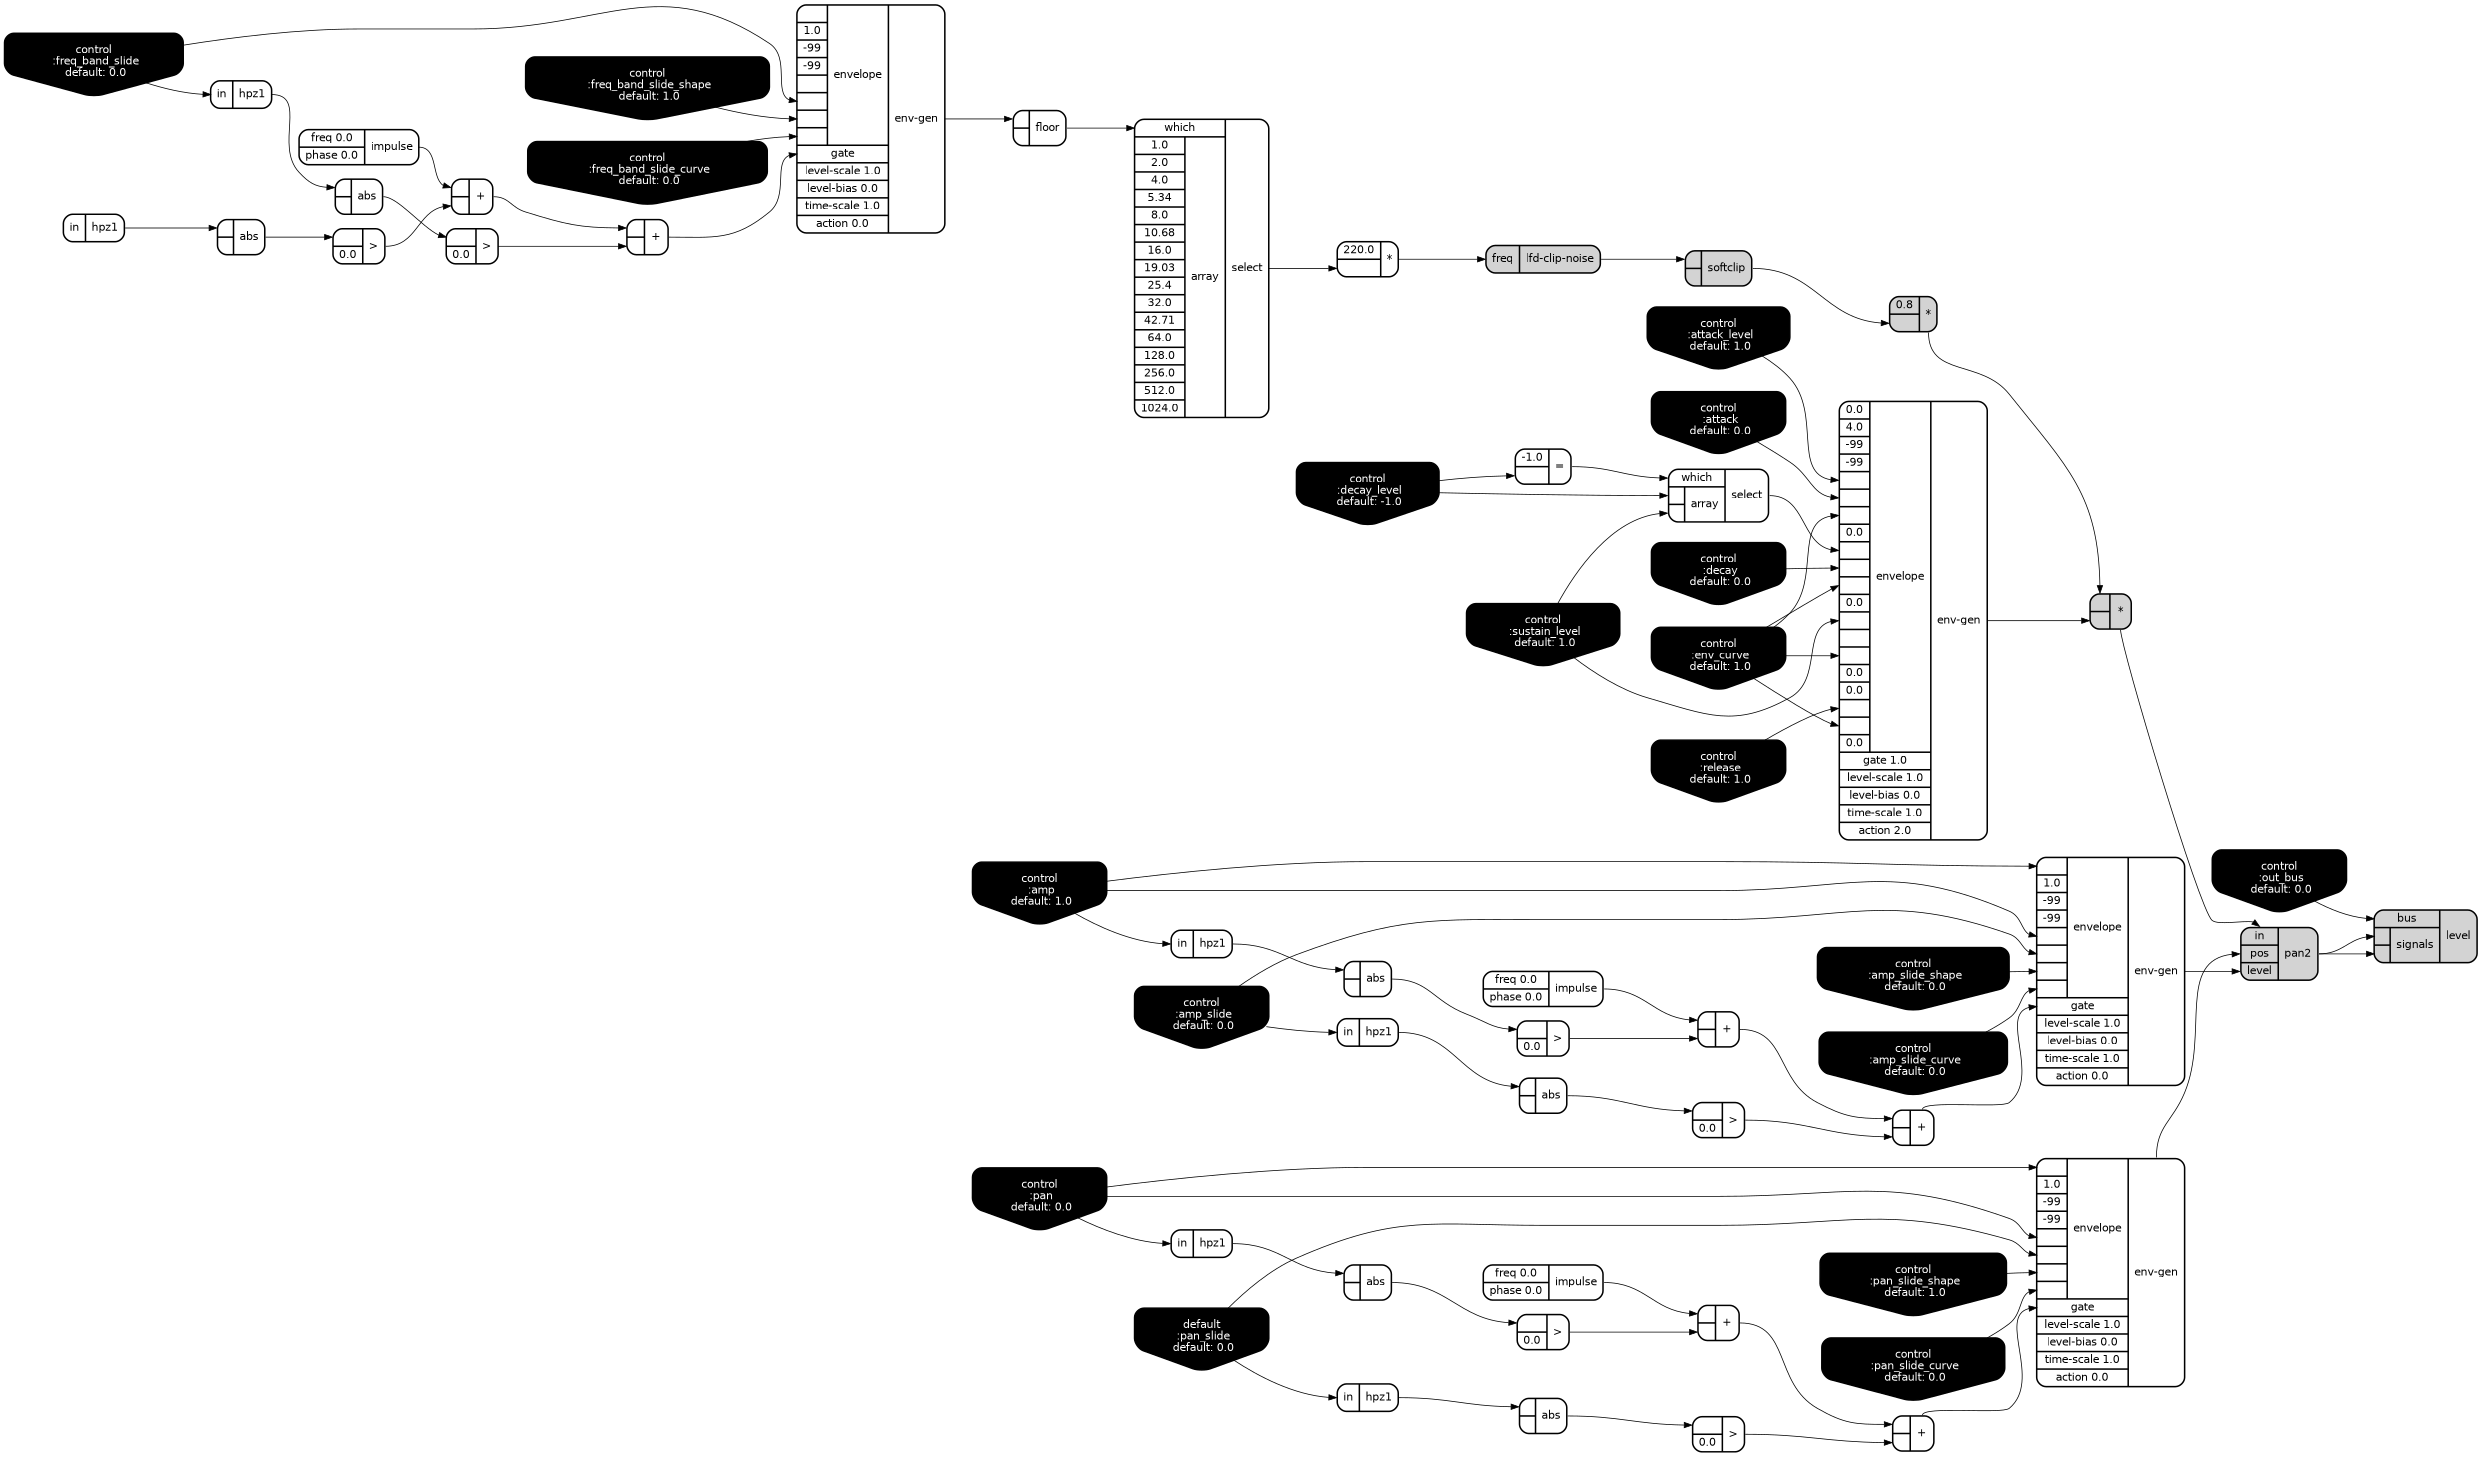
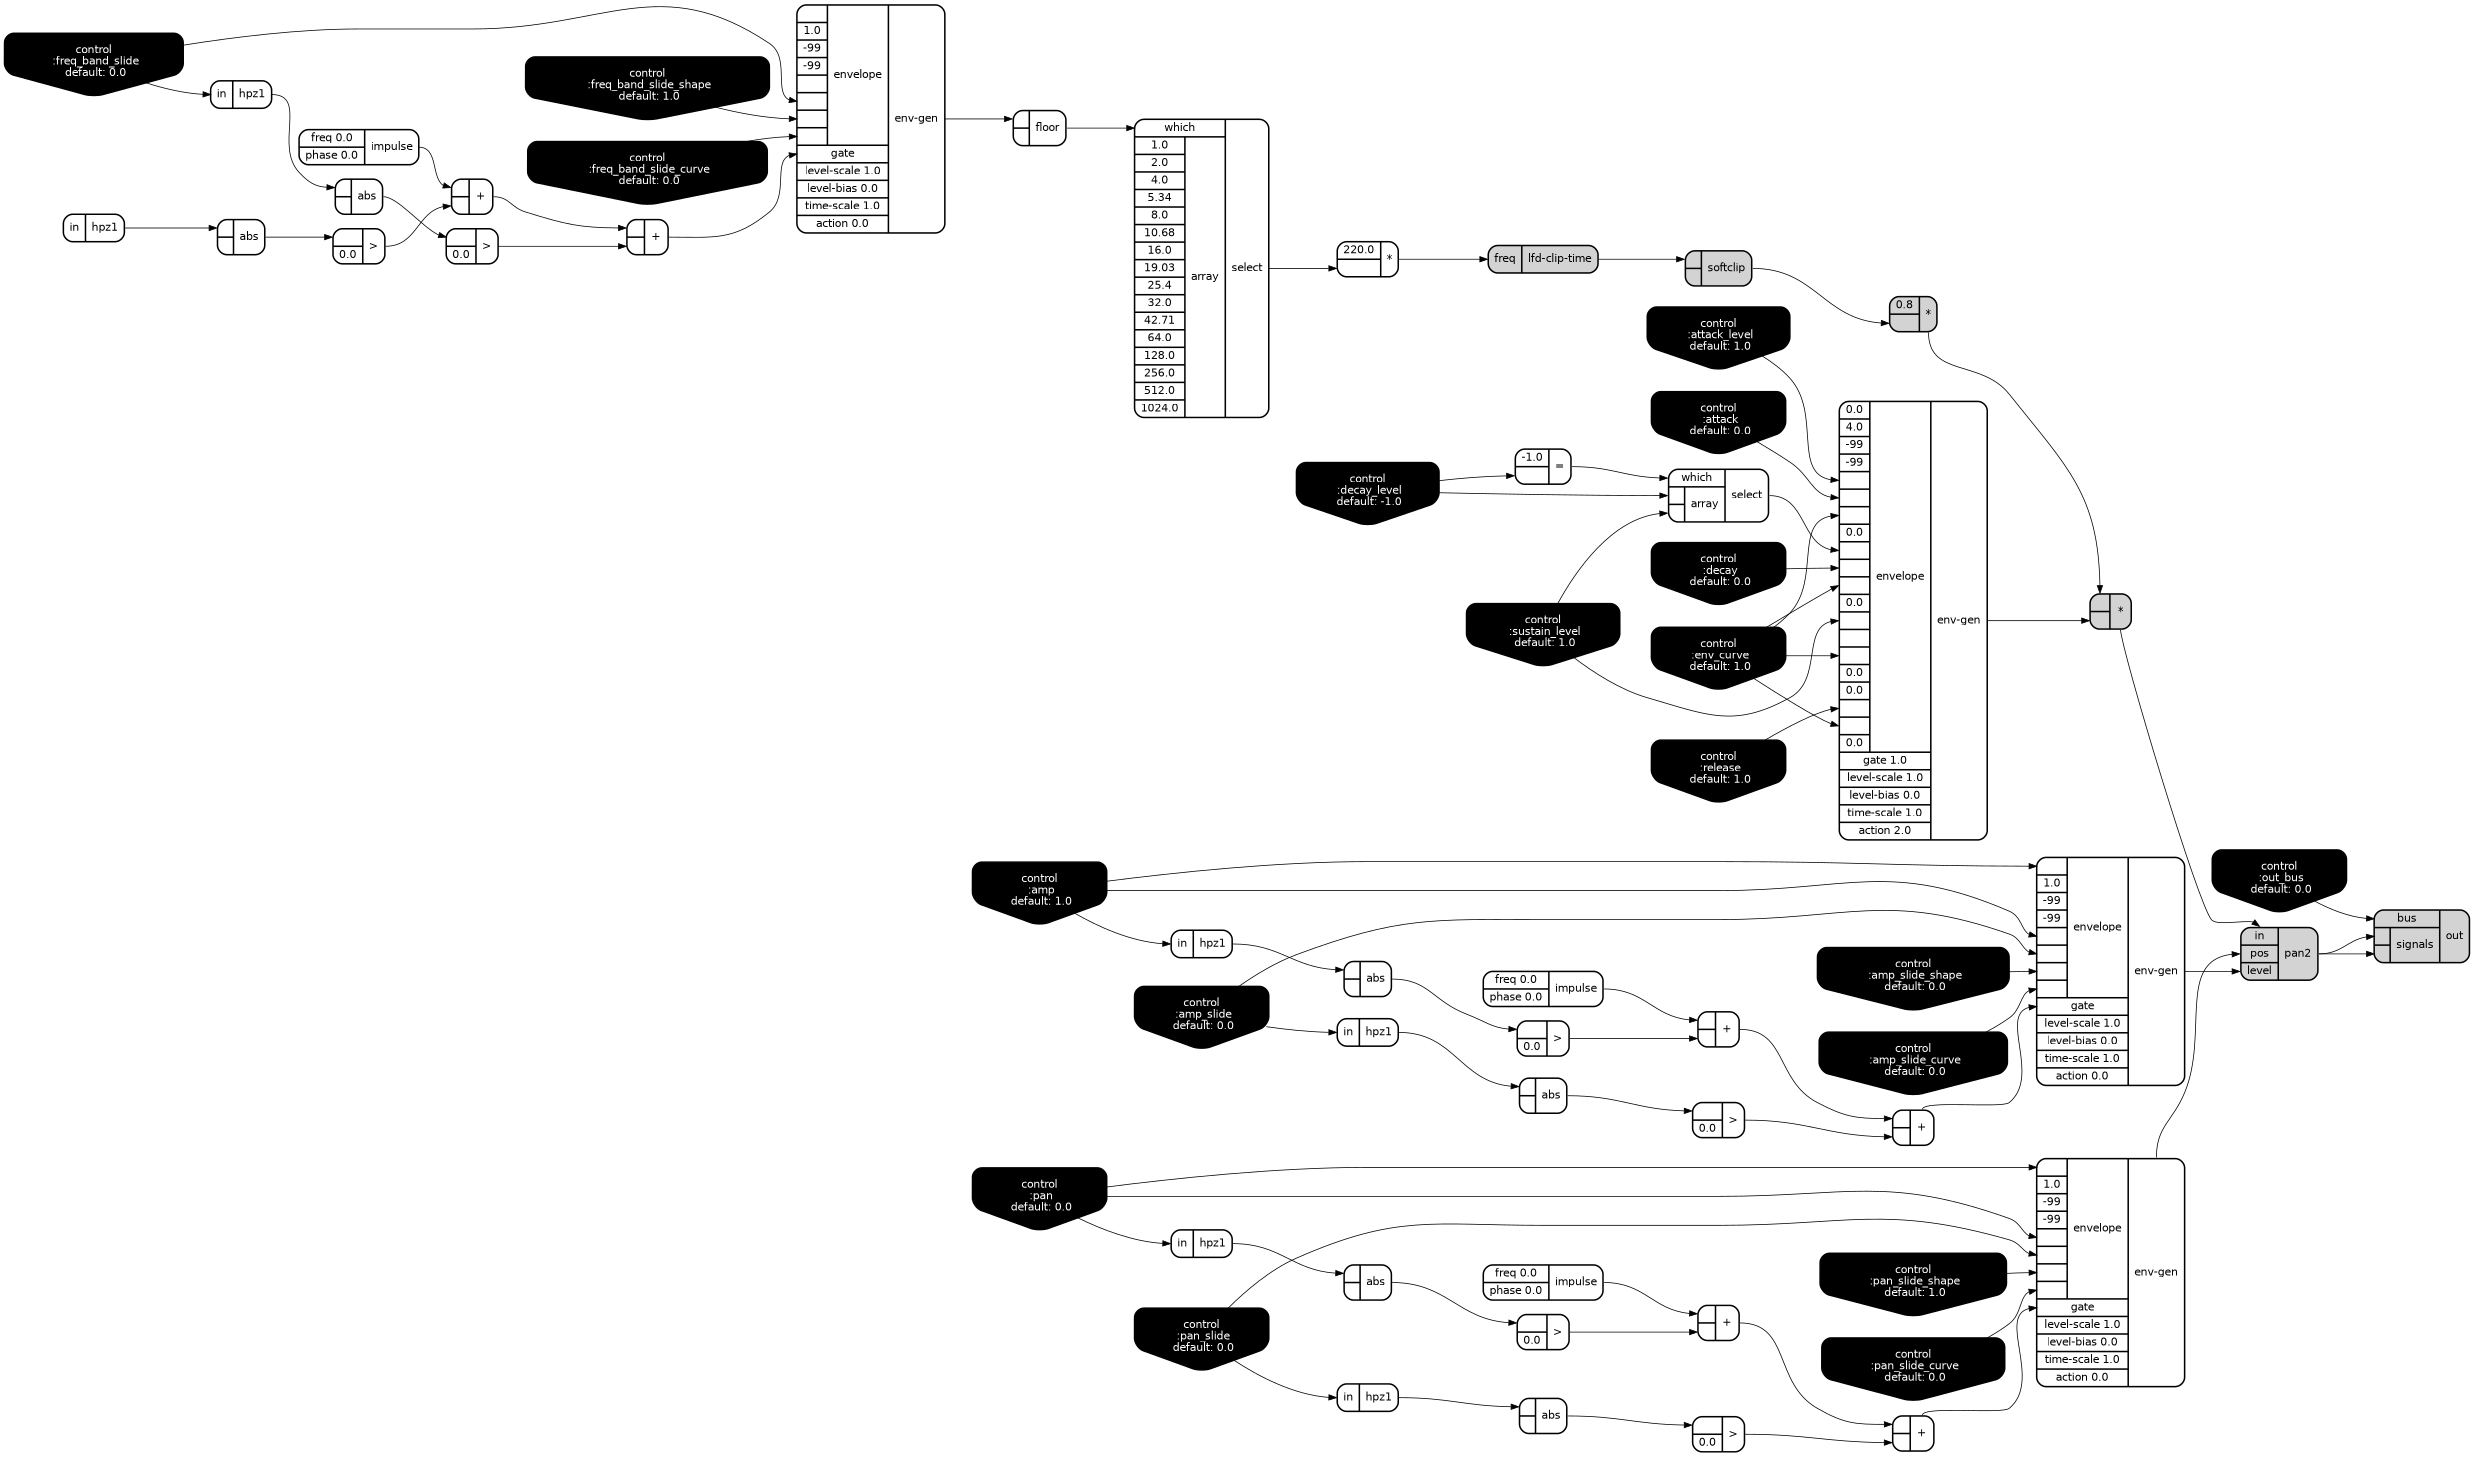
(1560, 259) -> (1560, 259)
(2458, 936) -> (2455, 936)
(1202, 1337) -> (1202, 1337)
